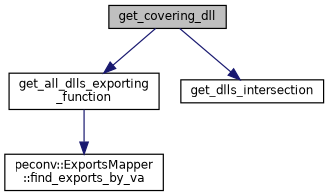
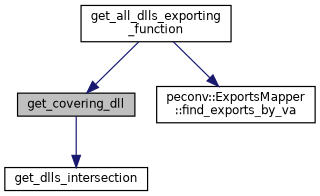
(134, 47) -> (117, 63)
